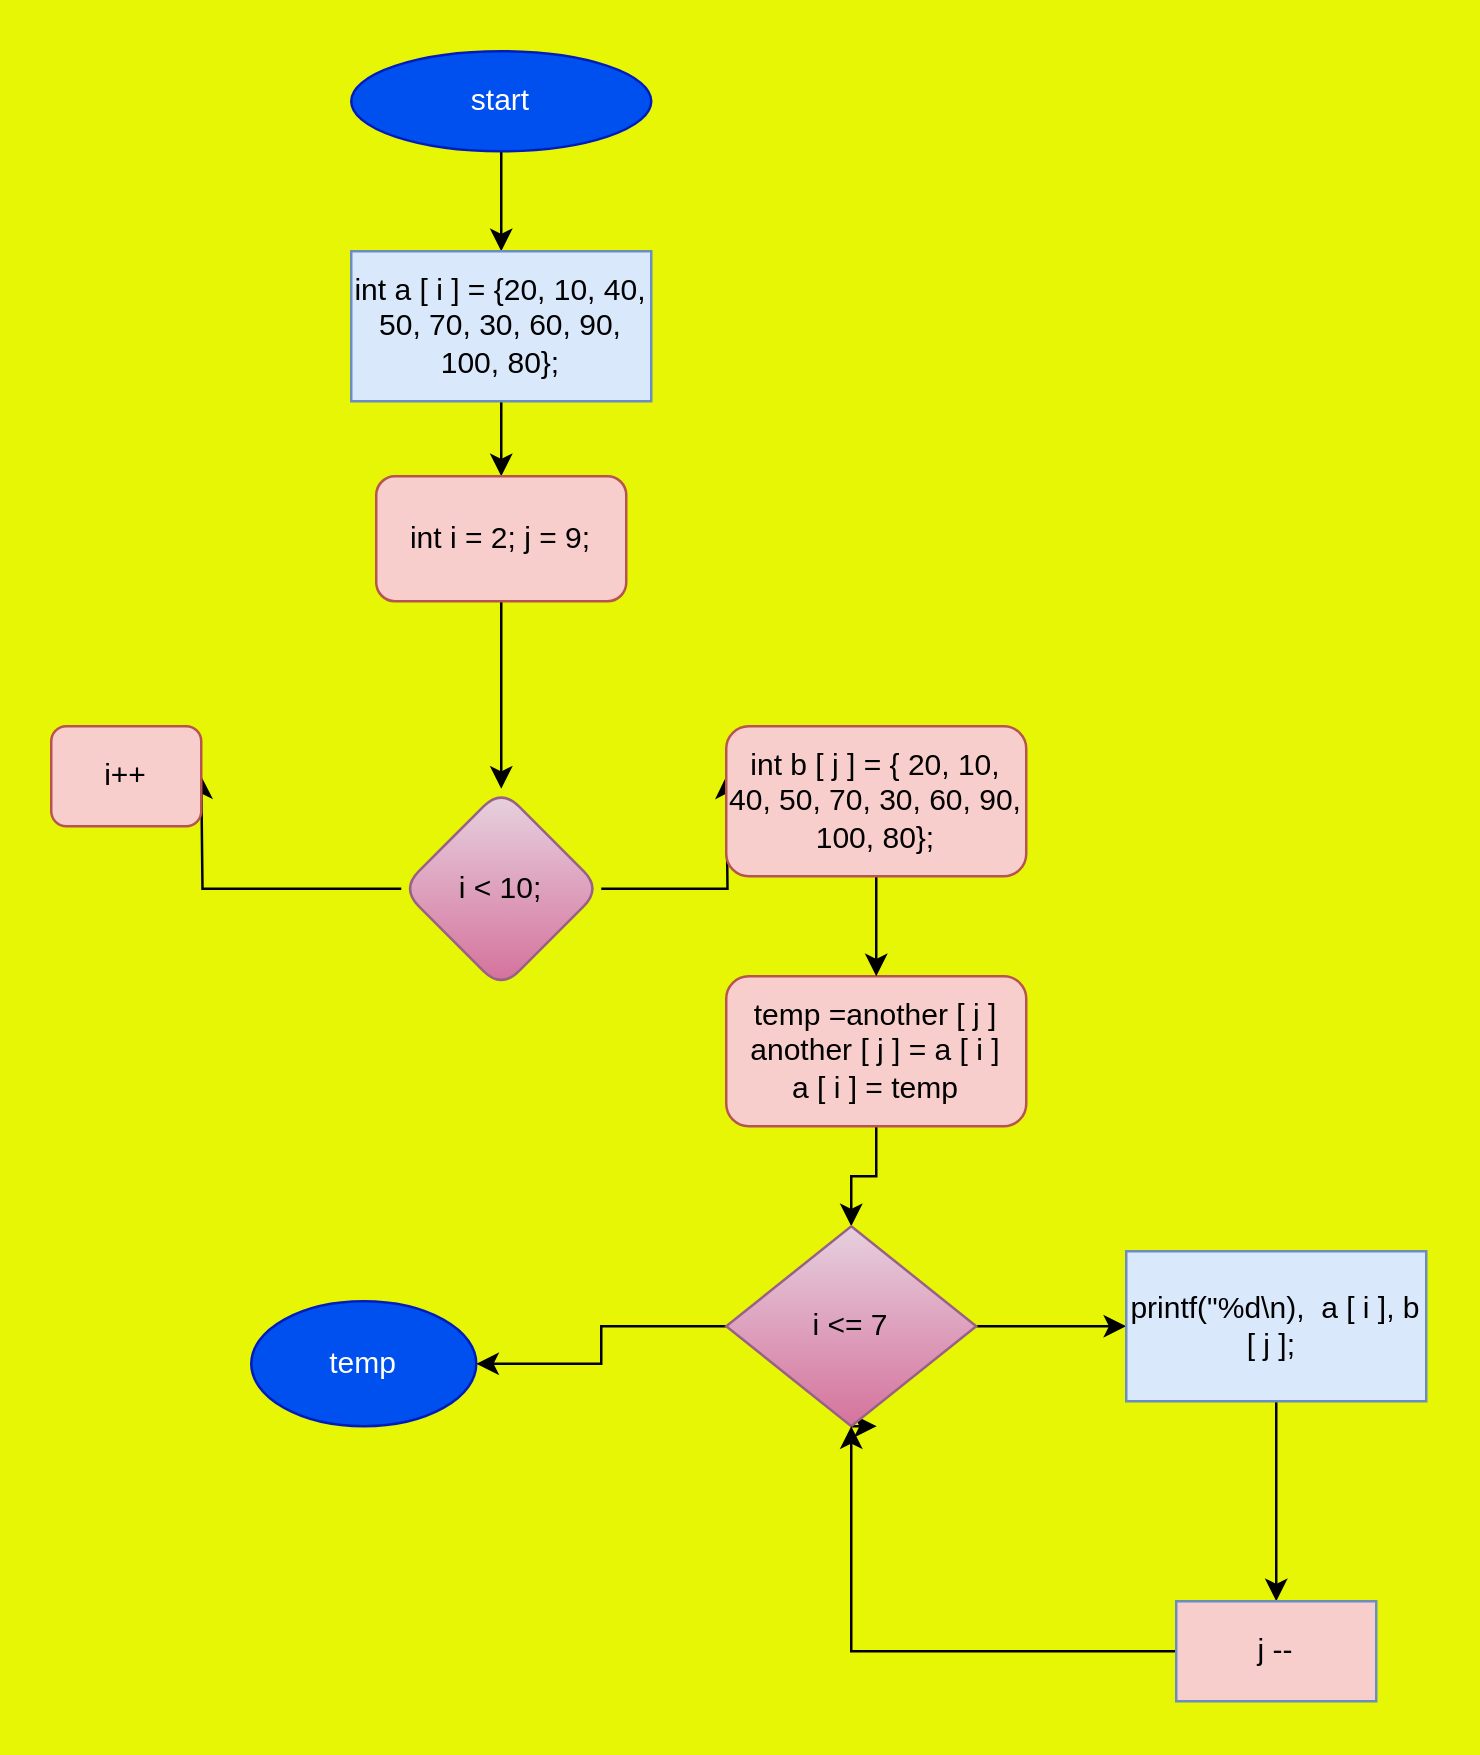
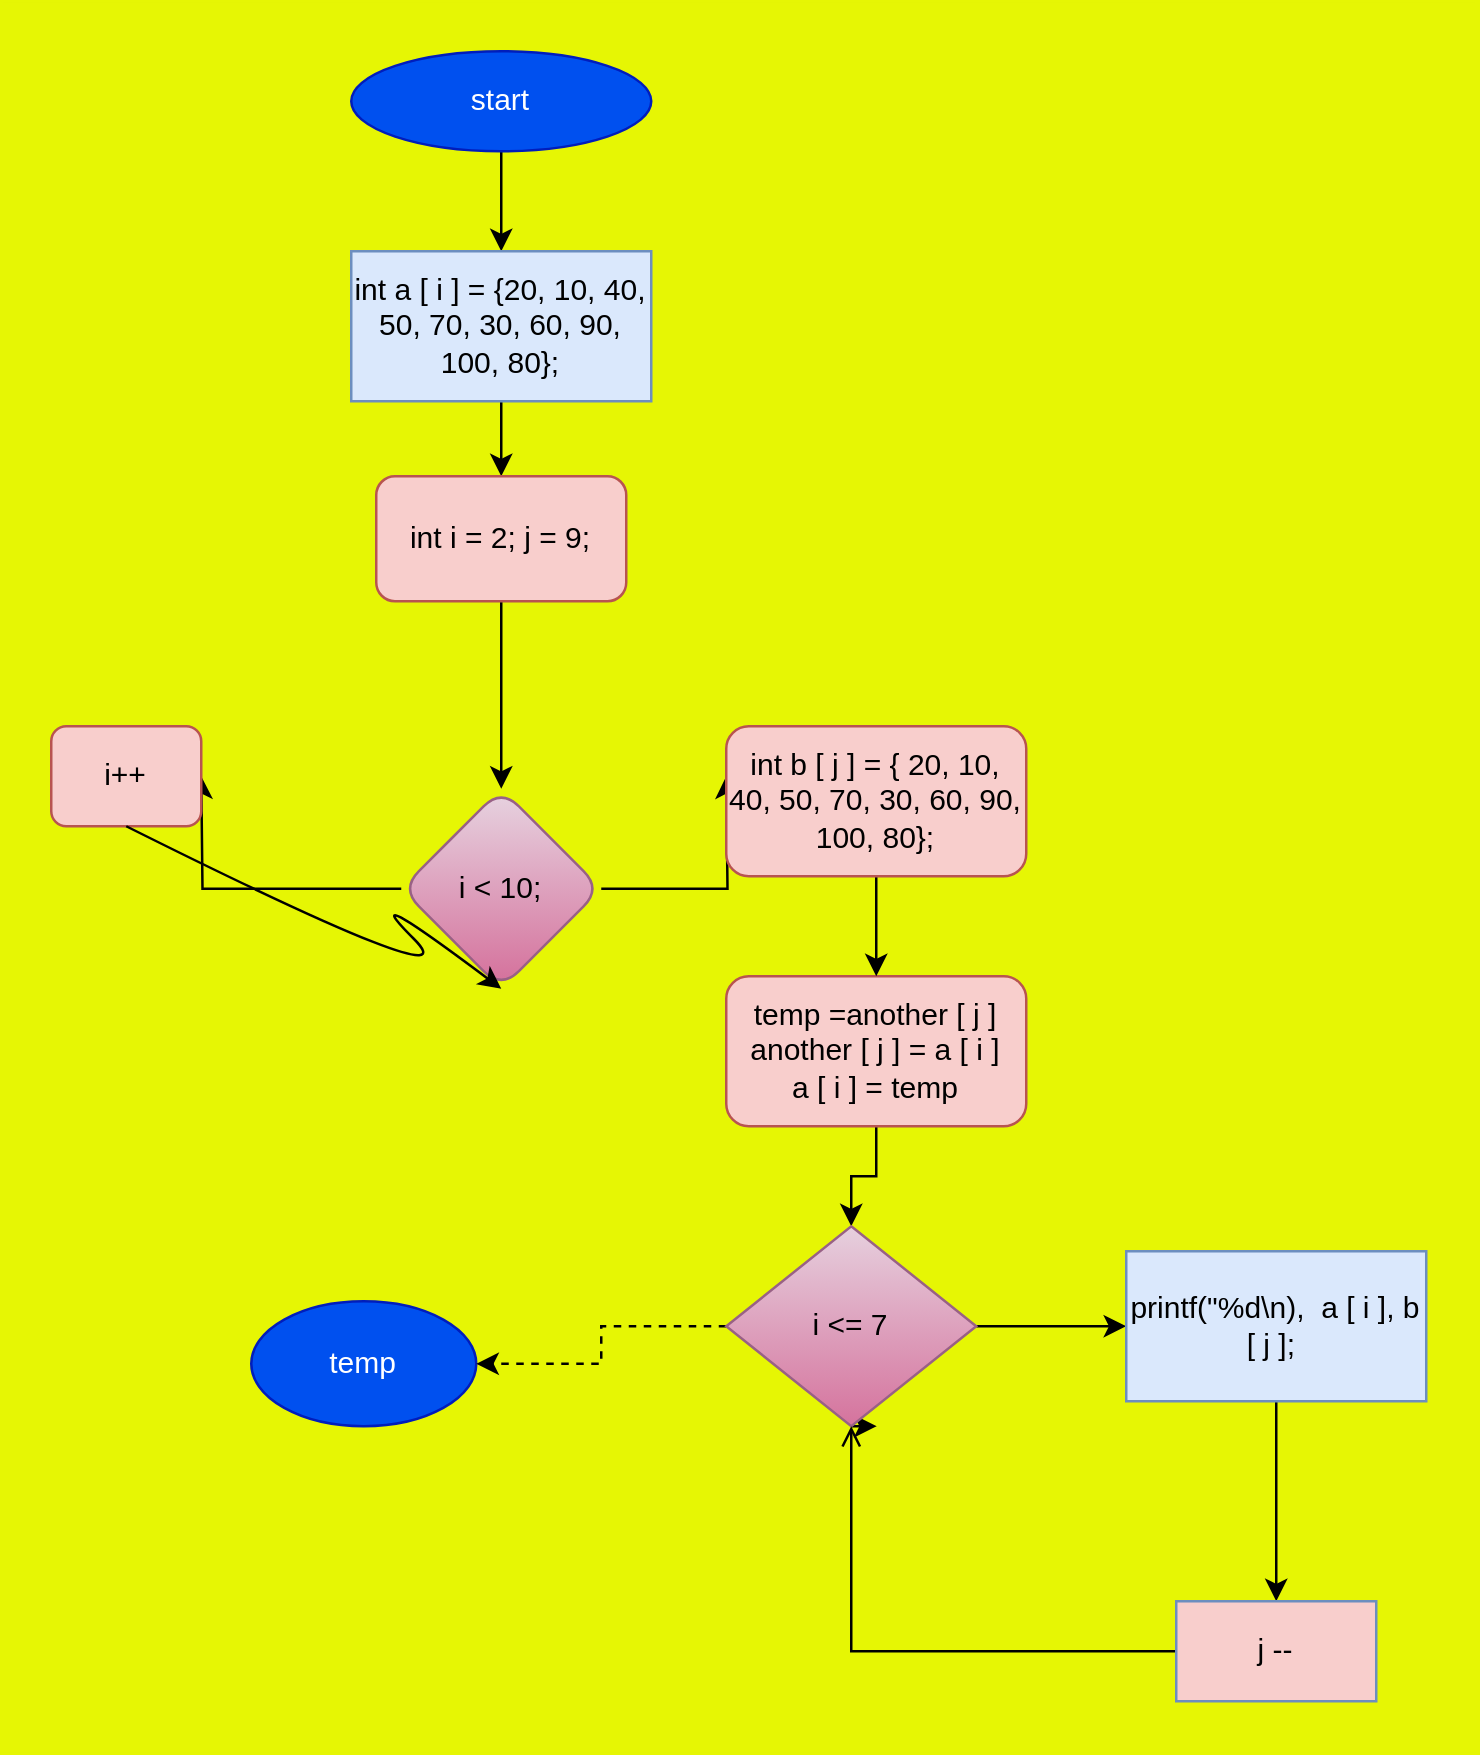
none -> (414, 955)
(601, 1337) -> (601, 1337)
(851, 1444) -> (851, 1440)
